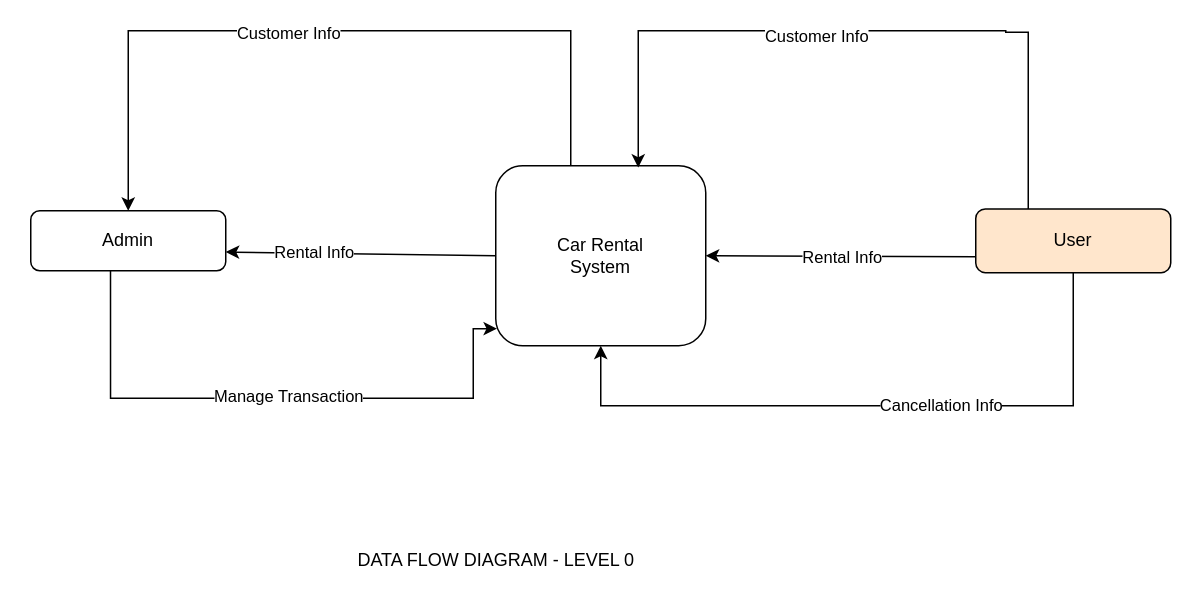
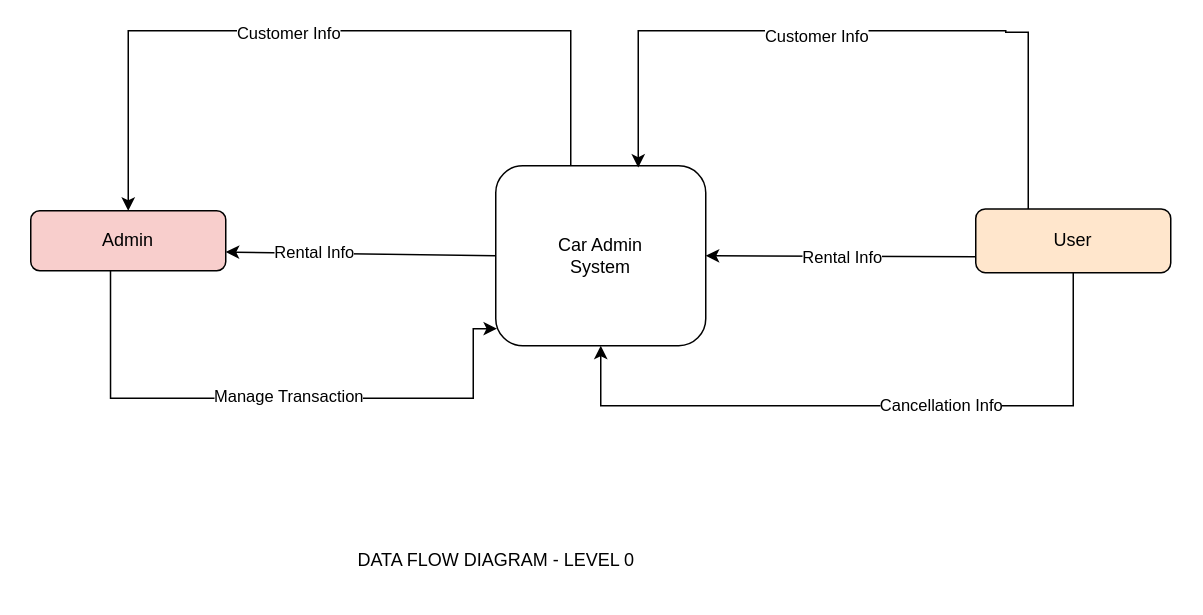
(128, 241) -> (128, 241)
(601, 256) -> (601, 256)
